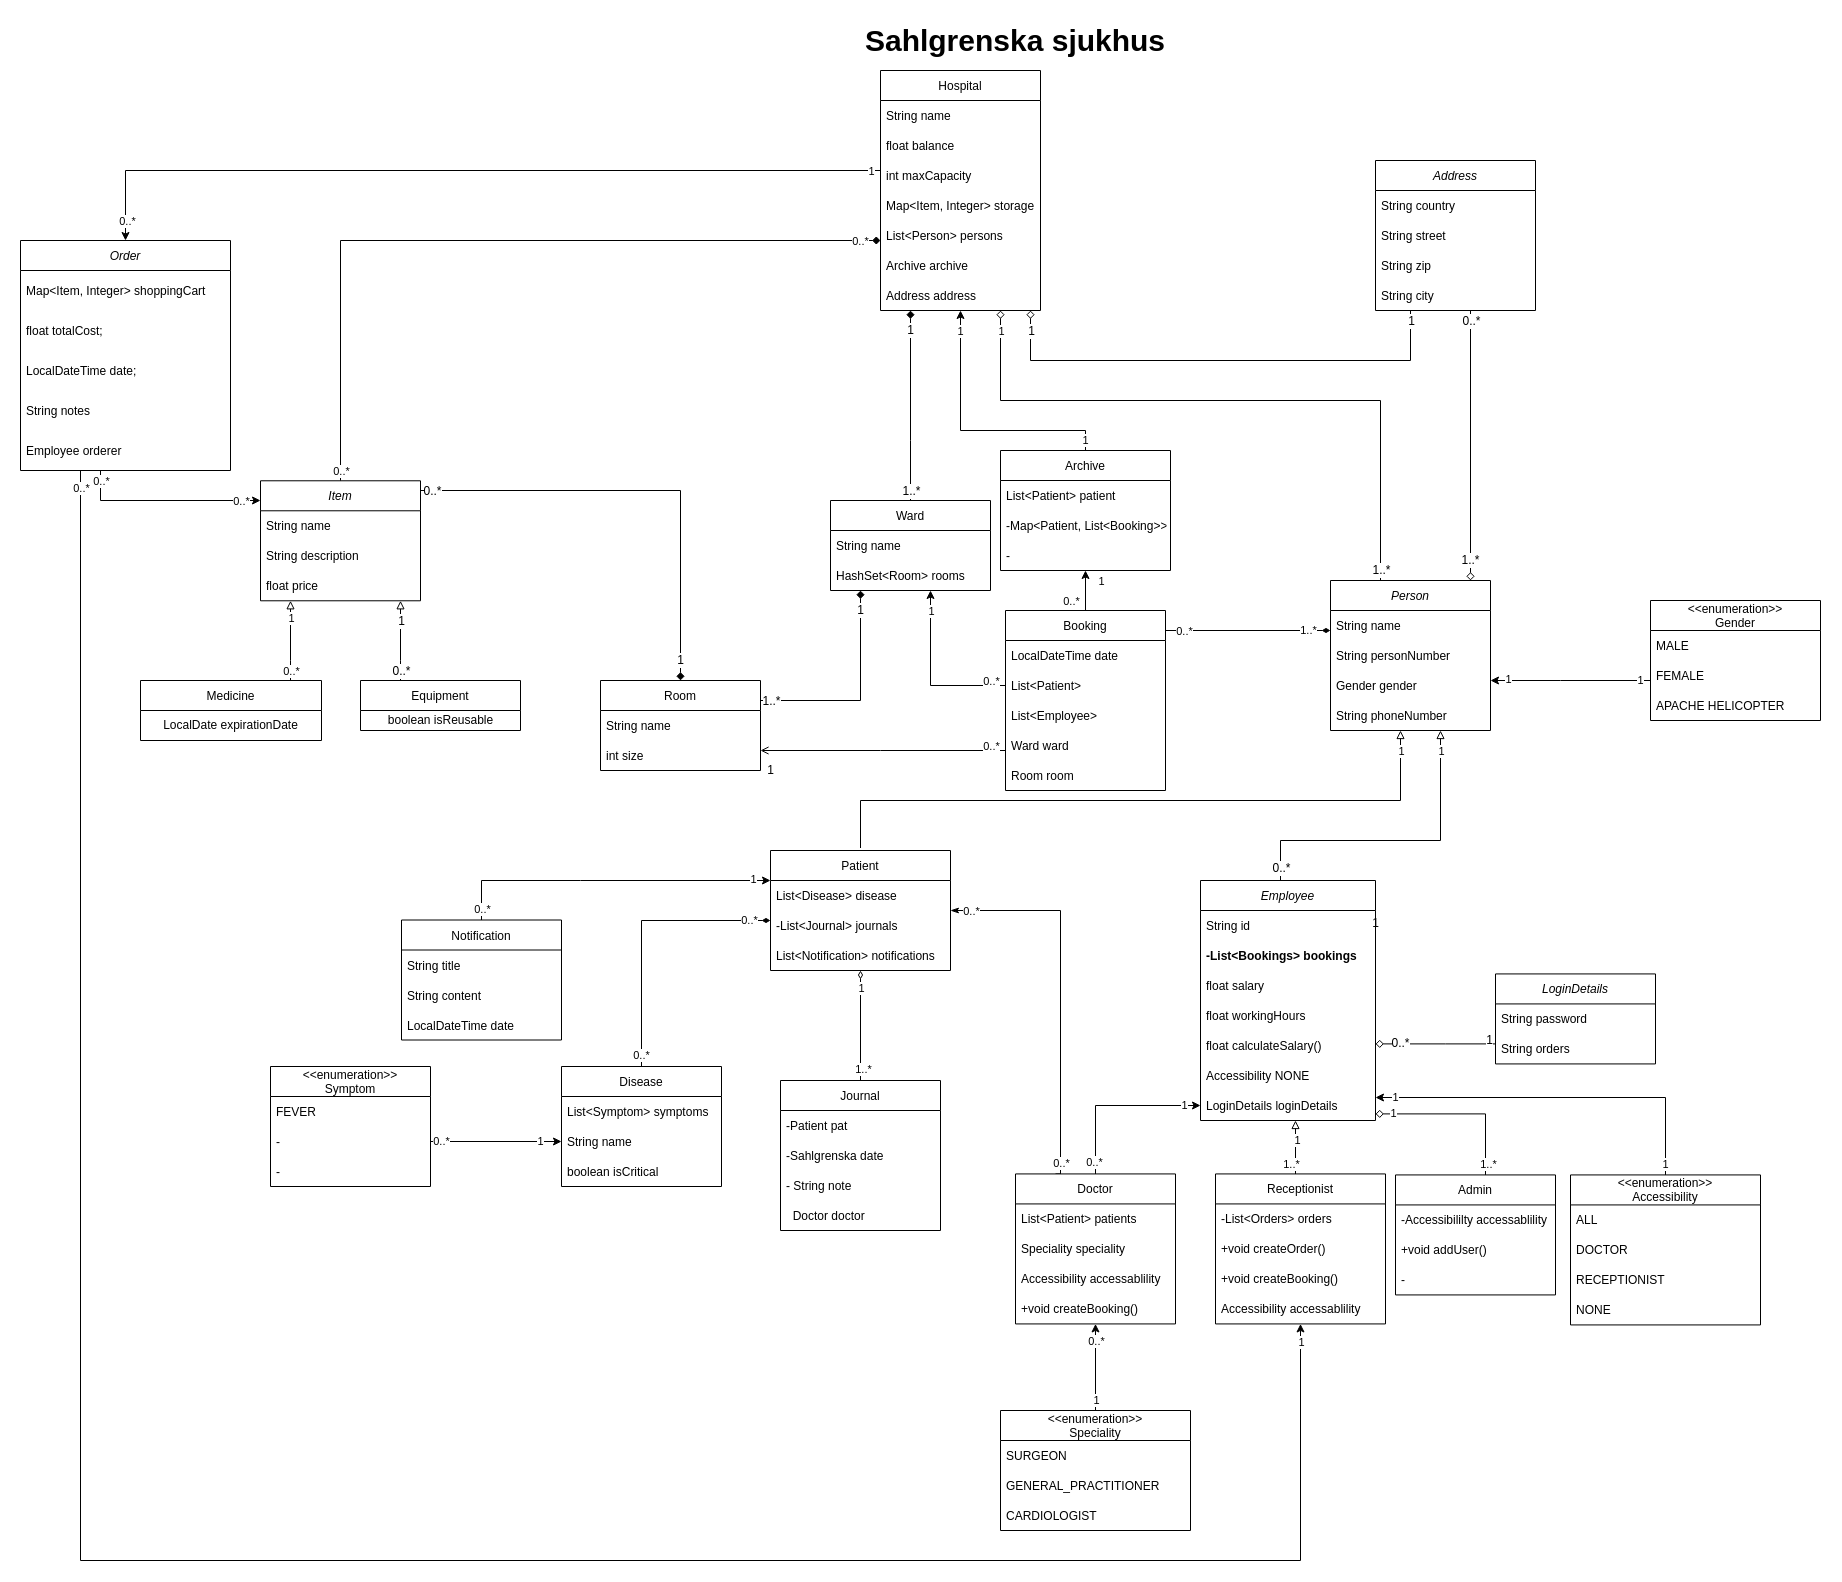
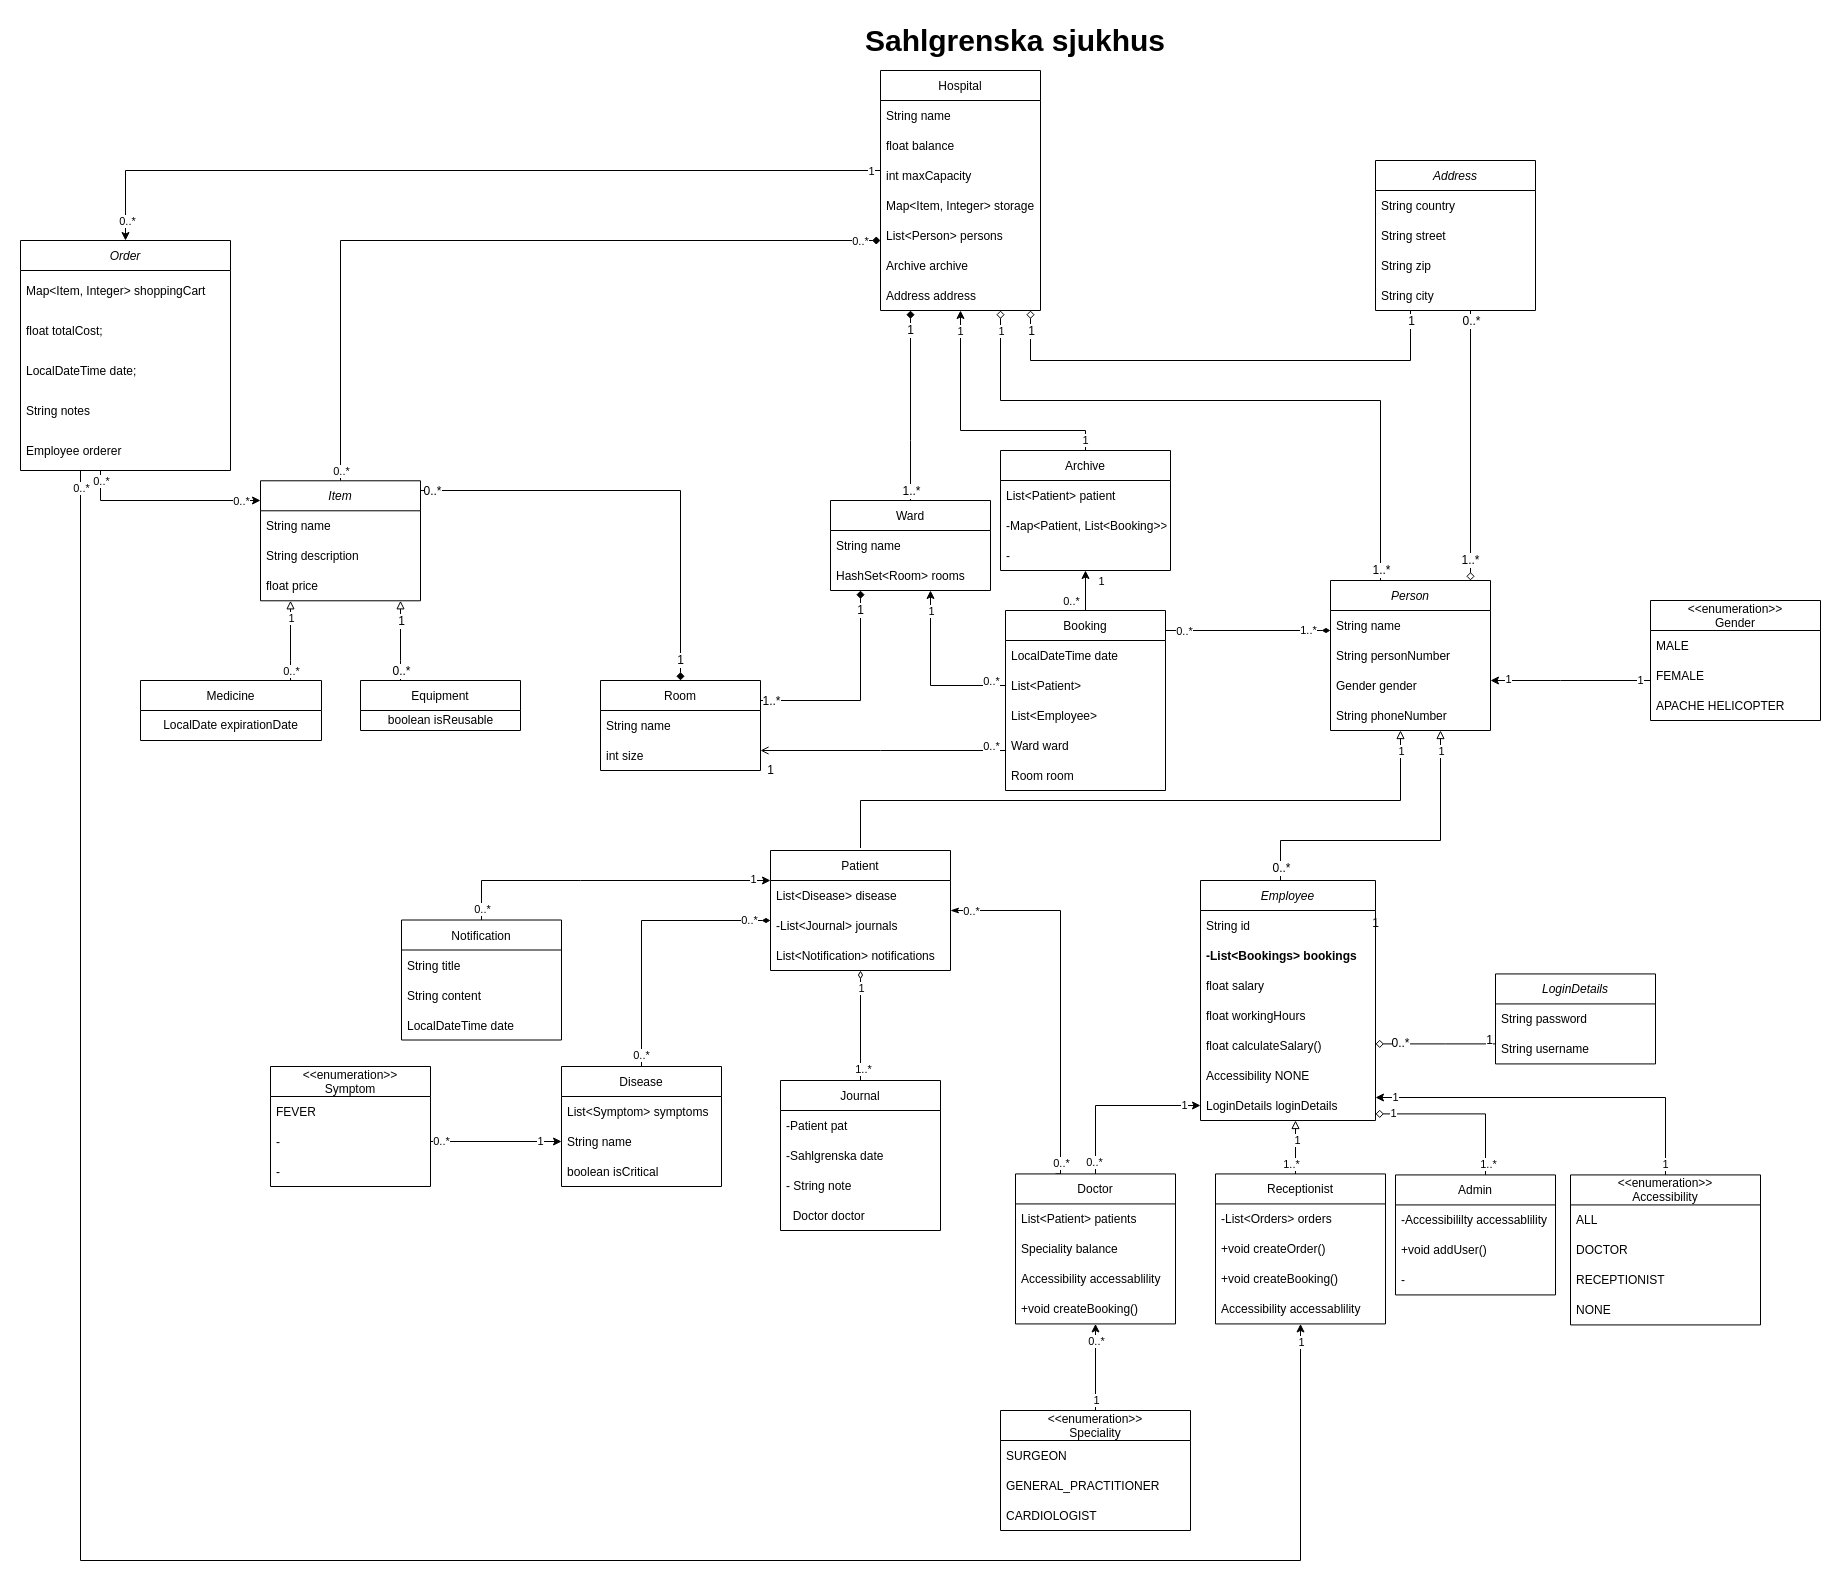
(1542, 1049) -> (1548, 1049)
(1081, 1249) -> (1074, 1249)
